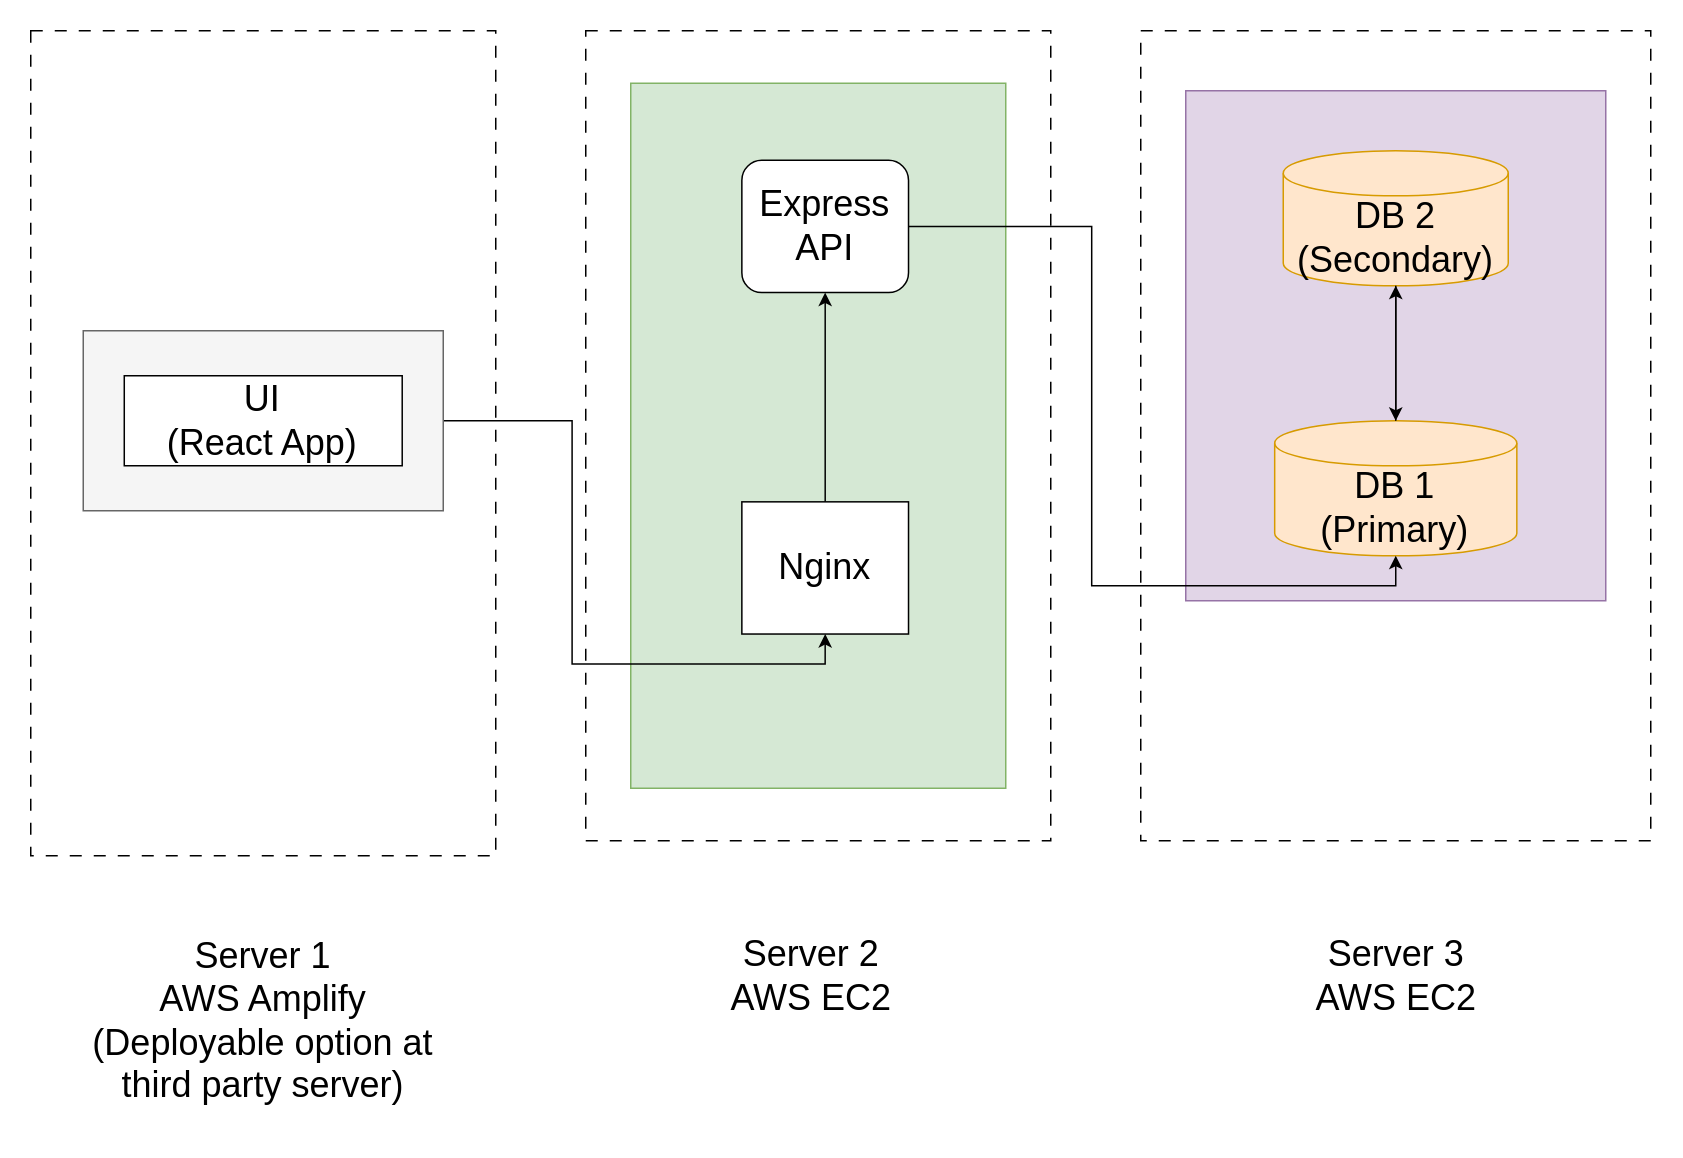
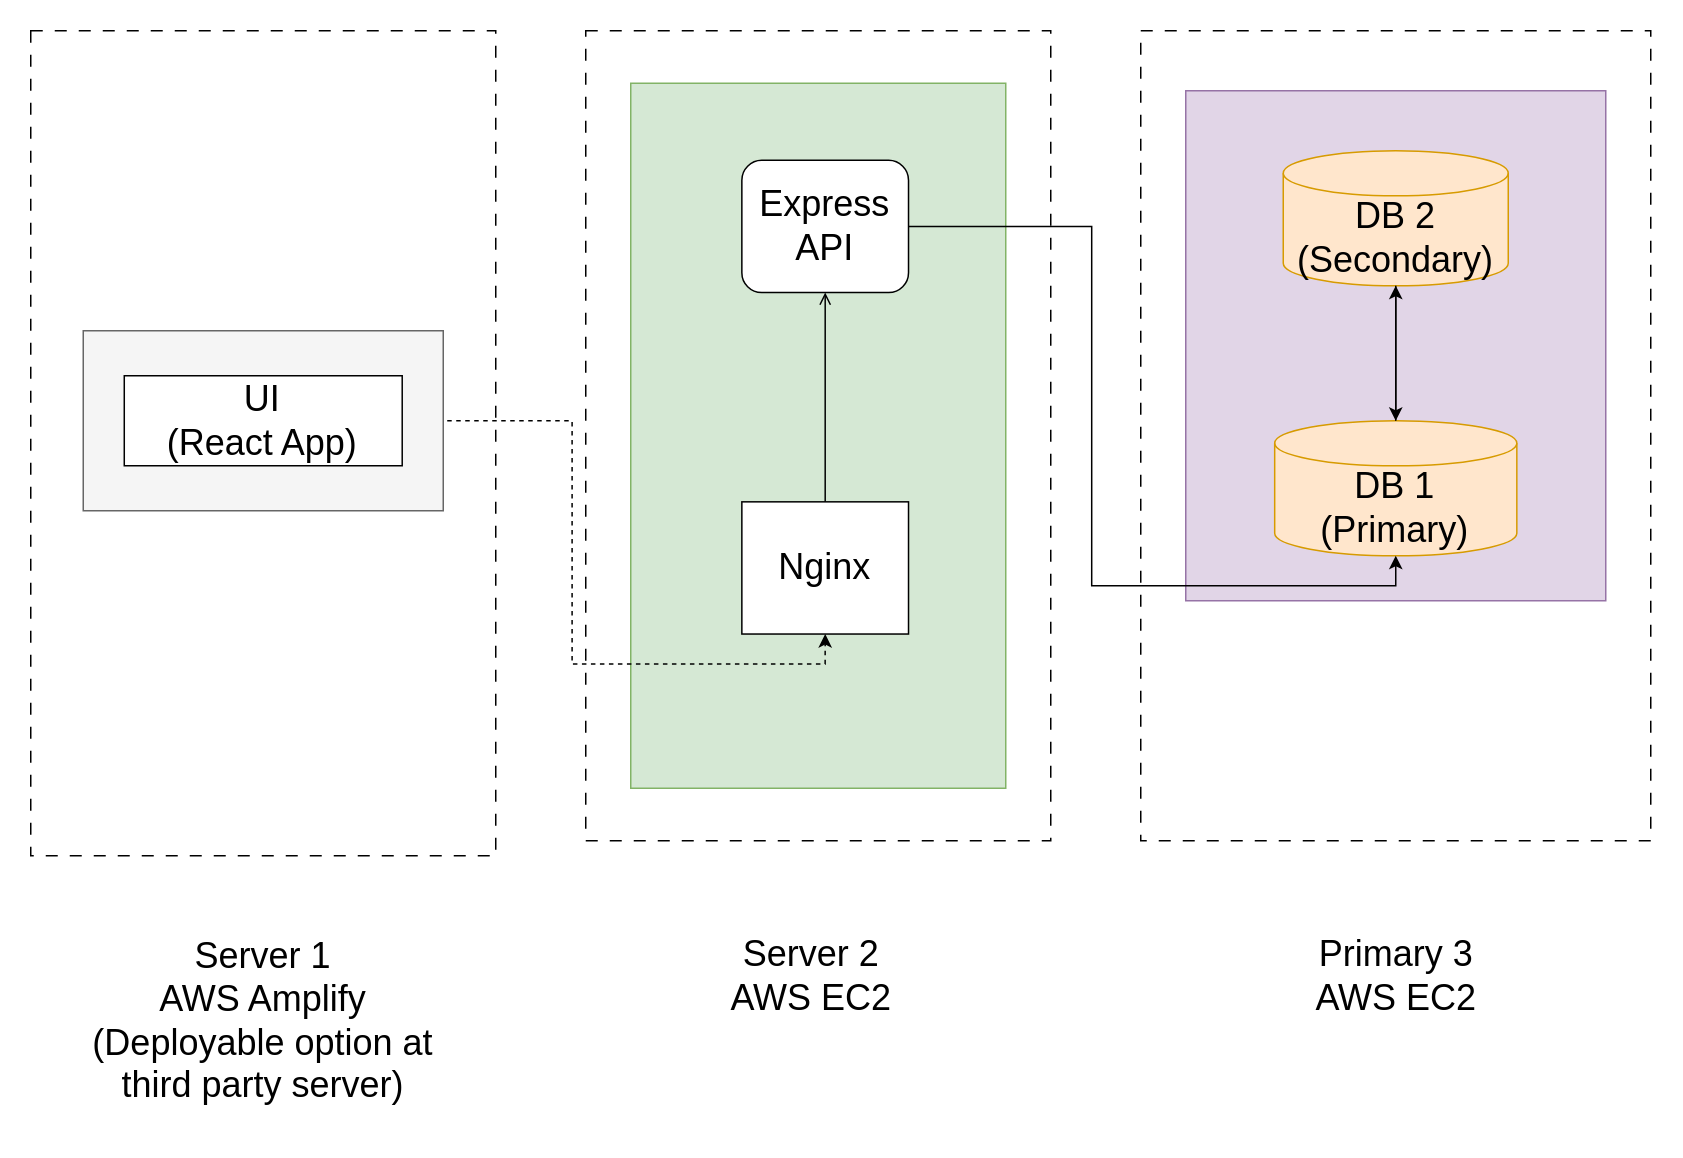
(825, 304) -> (825, 301)
(572, 614) -> (572, 614)
(1397, 976) -> (1397, 976)
